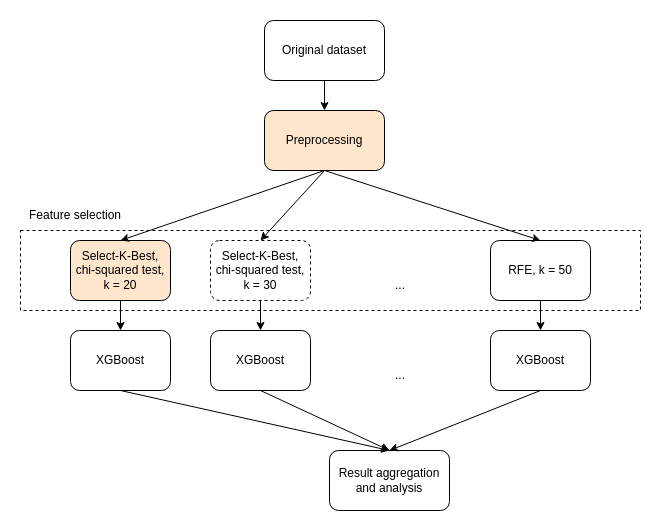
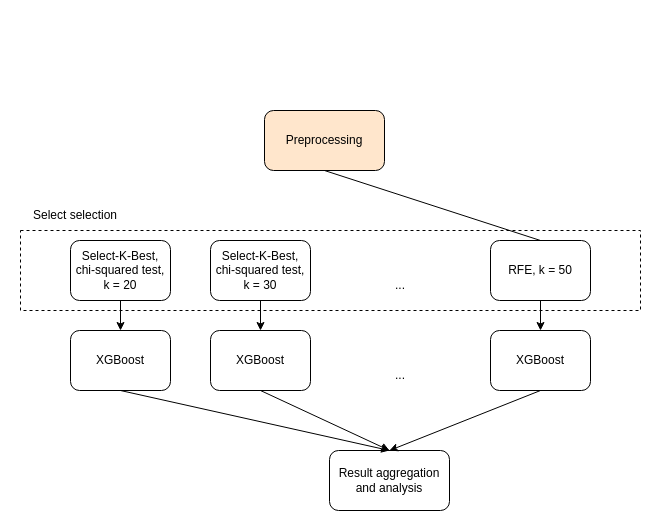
(325, 51) -> none
(325, 92) -> none
(294, 204) -> none
(223, 205) -> none
(76, 216) -> (76, 216)
(533, 238) -> (535, 239)
(121, 271) -> (121, 271)
(261, 271) -> (261, 271)
